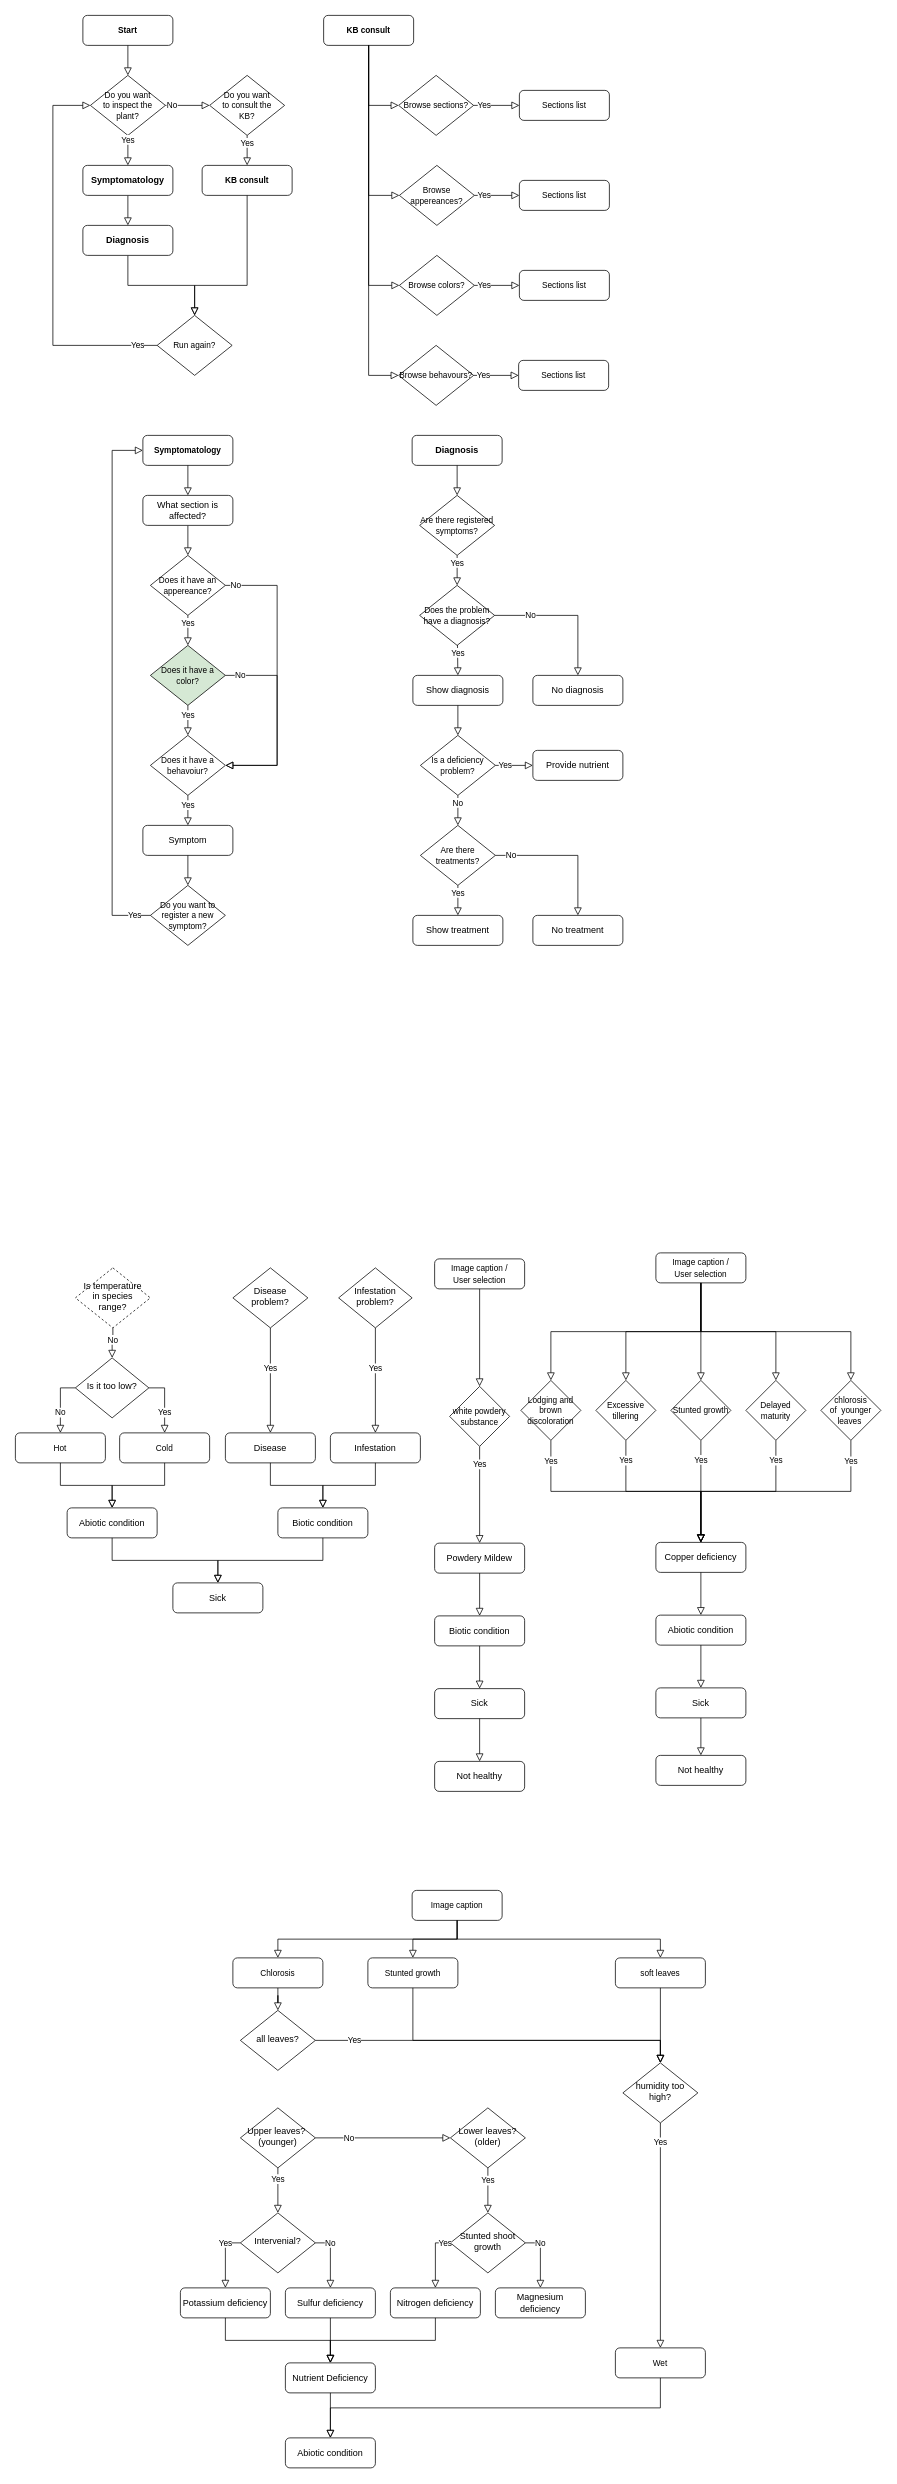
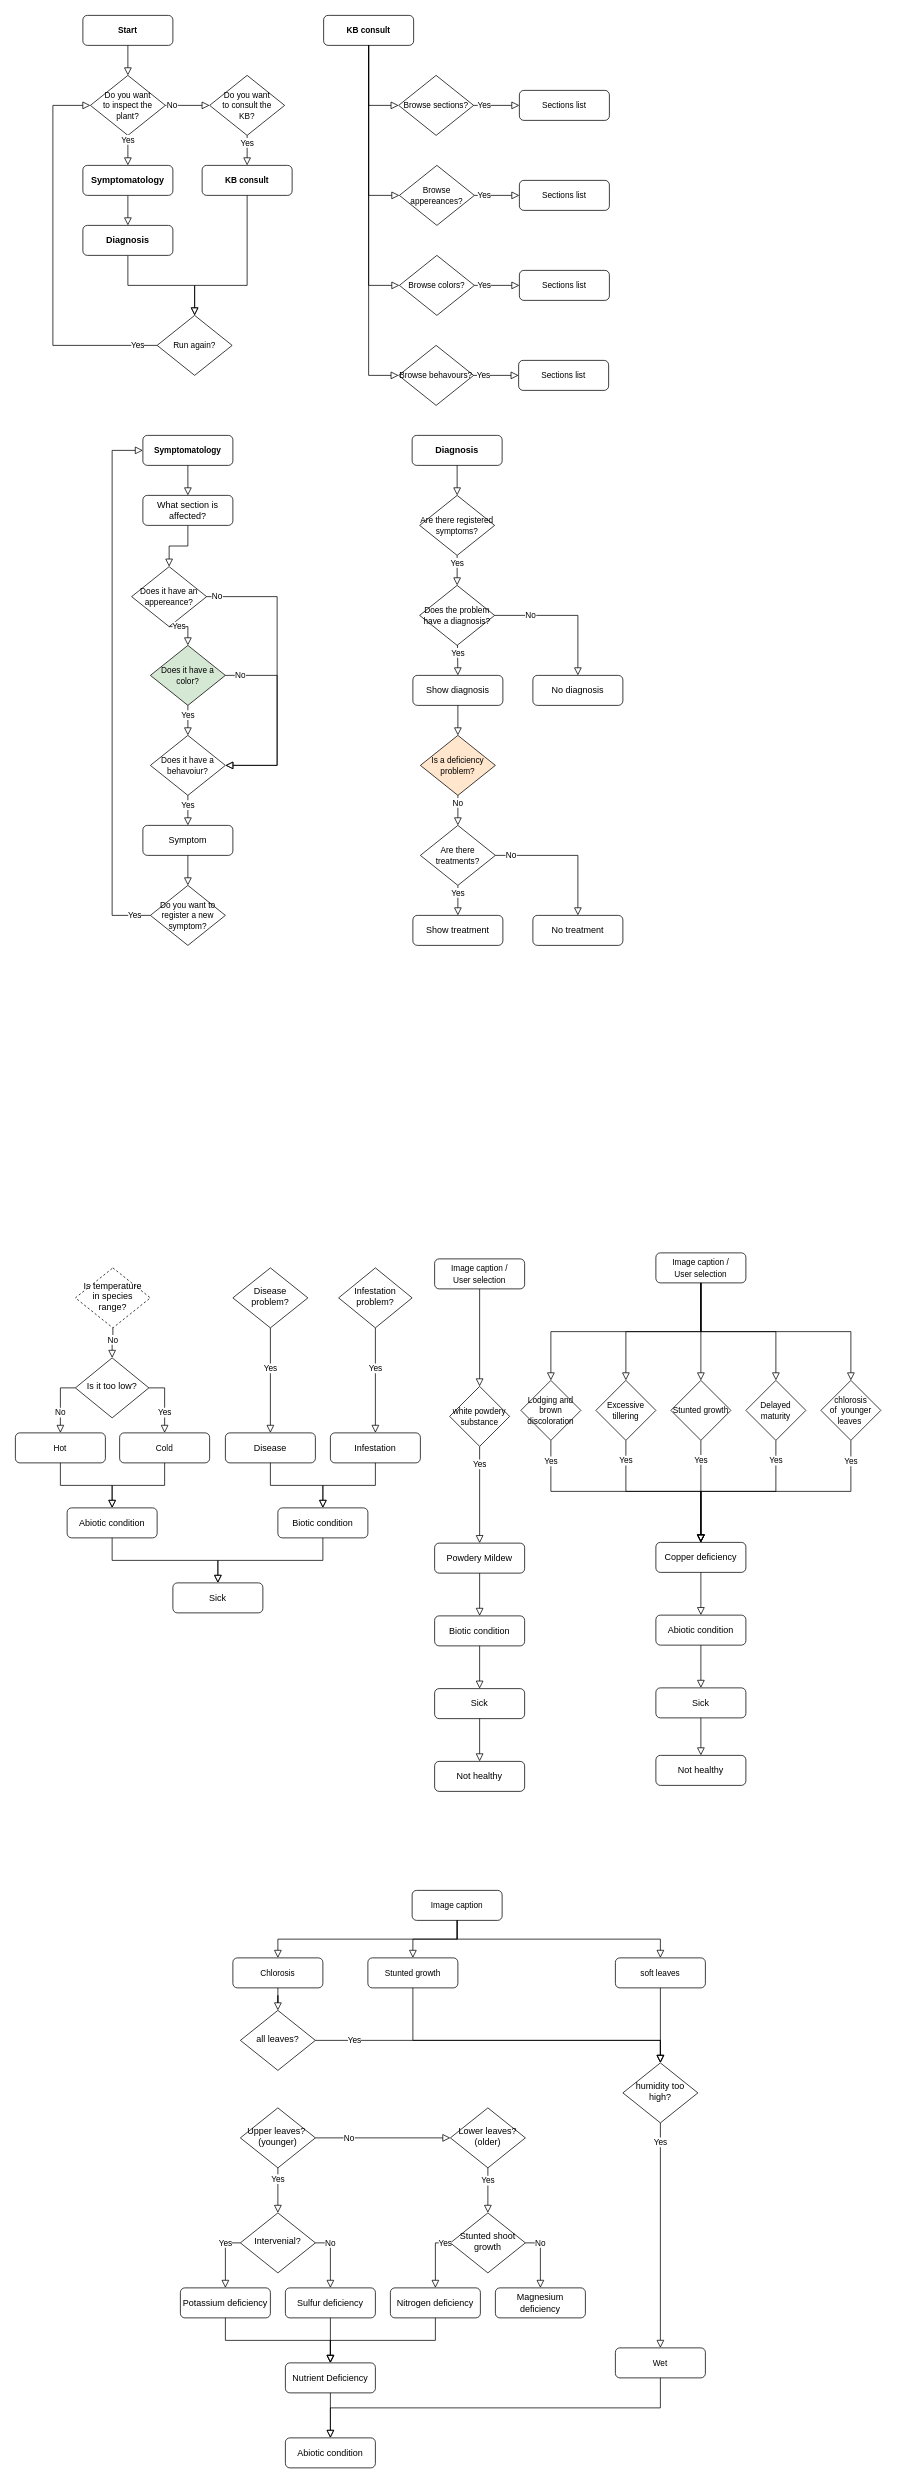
(188, 585) -> (169, 597)
(458, 765) -> (458, 765)
(510, 765) -> none
(578, 765) -> none
